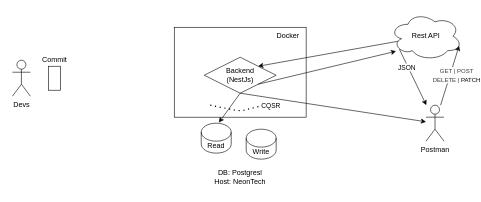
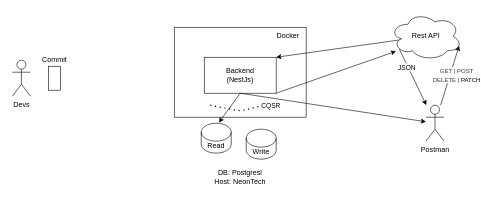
(240, 75) -> (240, 75)
